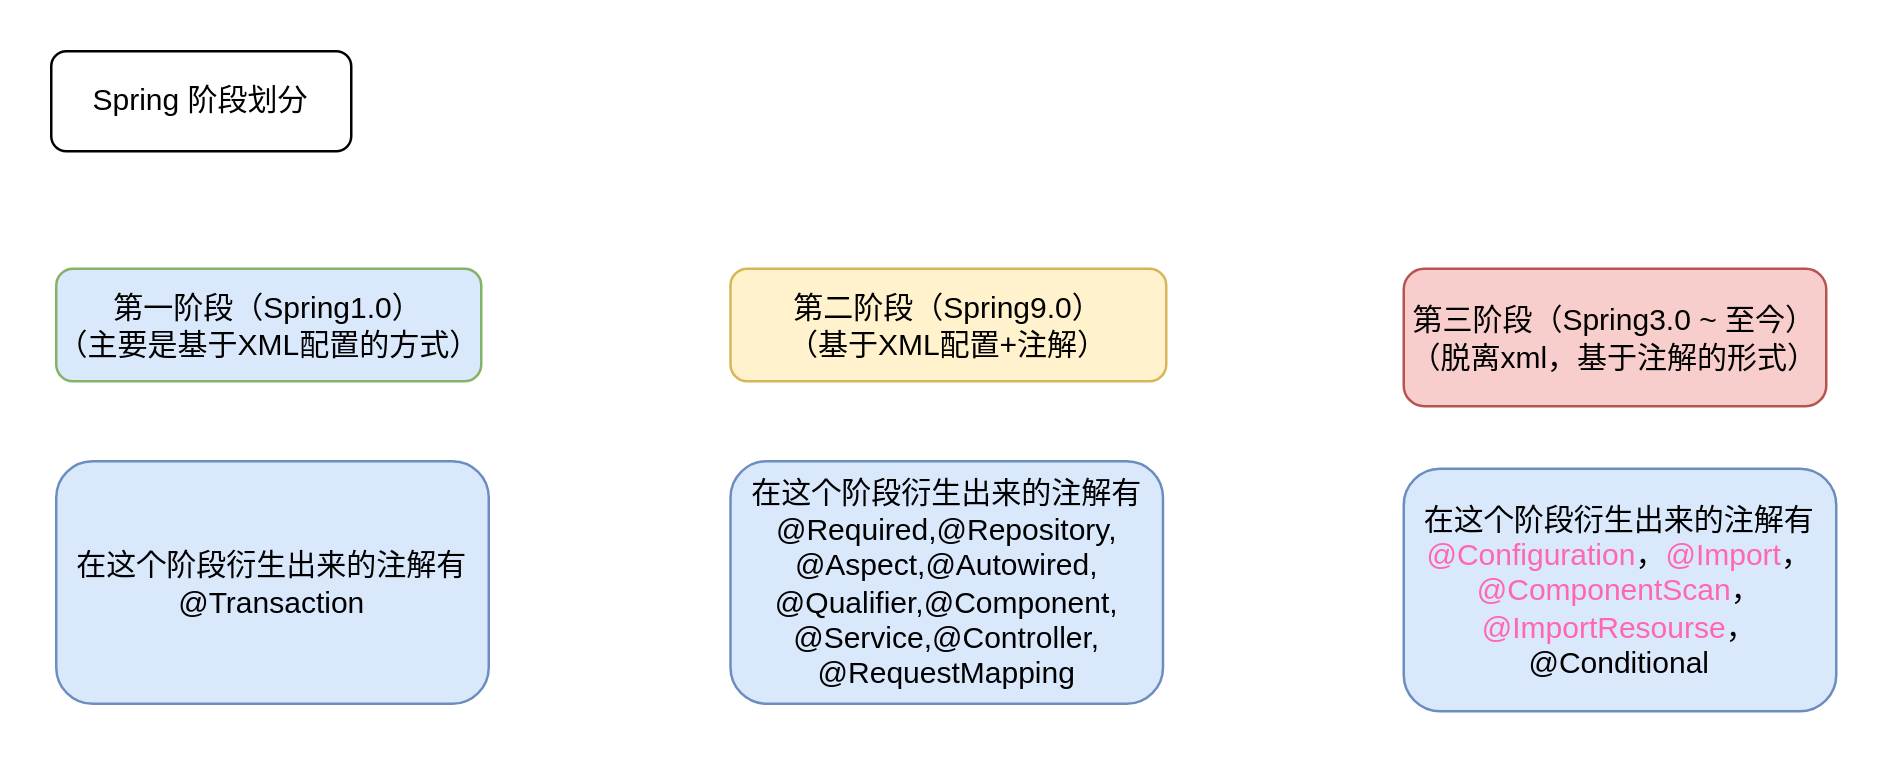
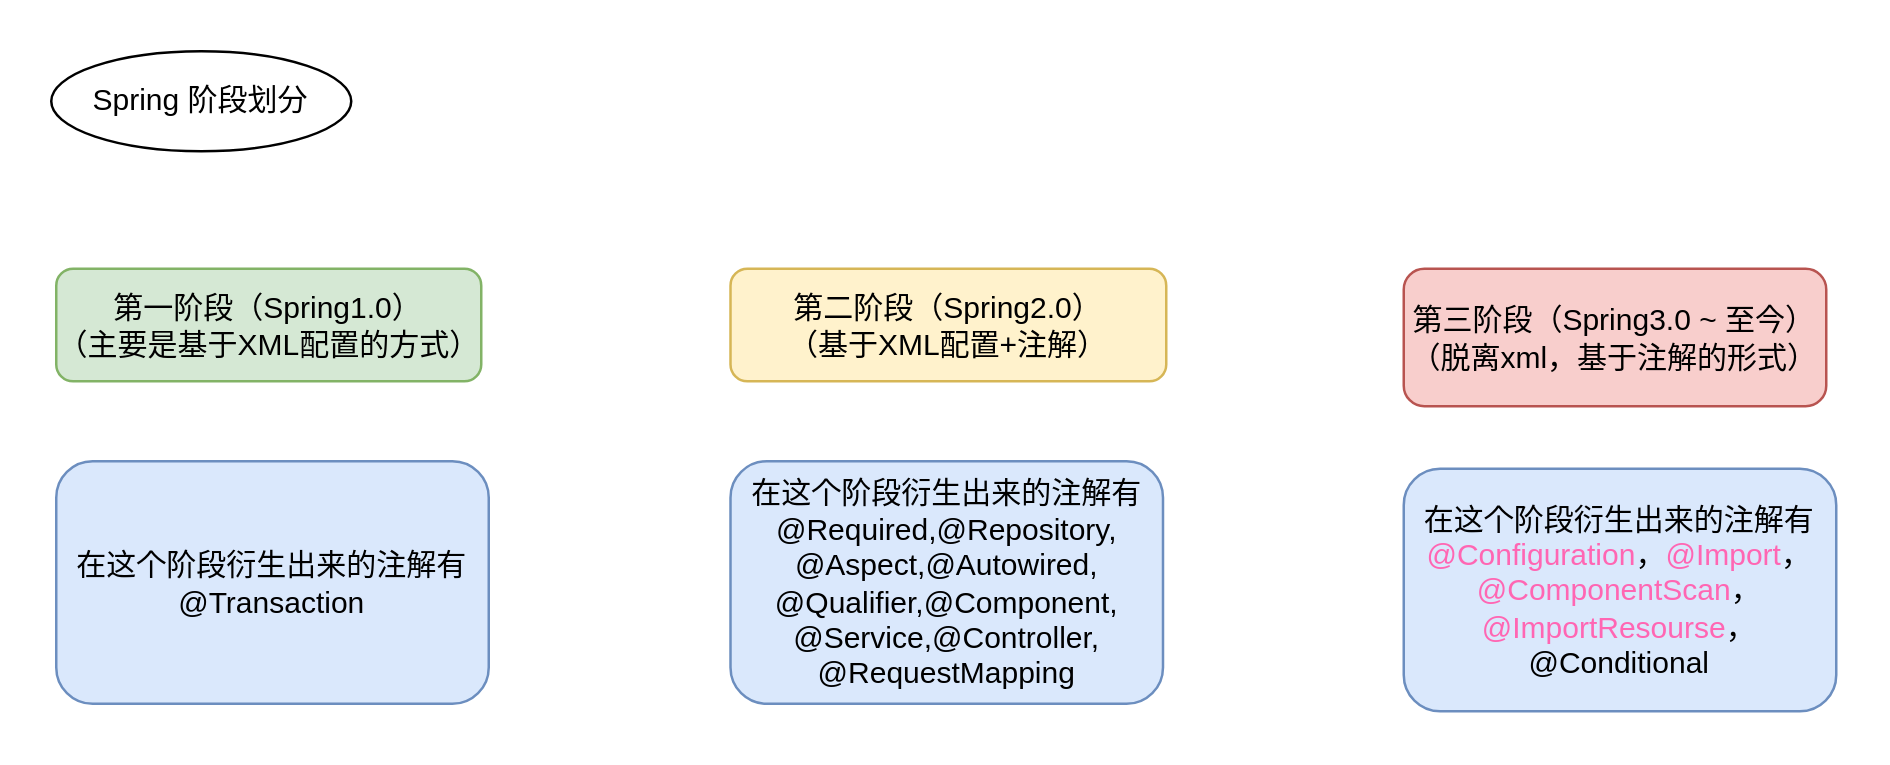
(201, 101) -> (201, 101)
(269, 325) -> (269, 325)
(949, 326) -> (949, 326)
